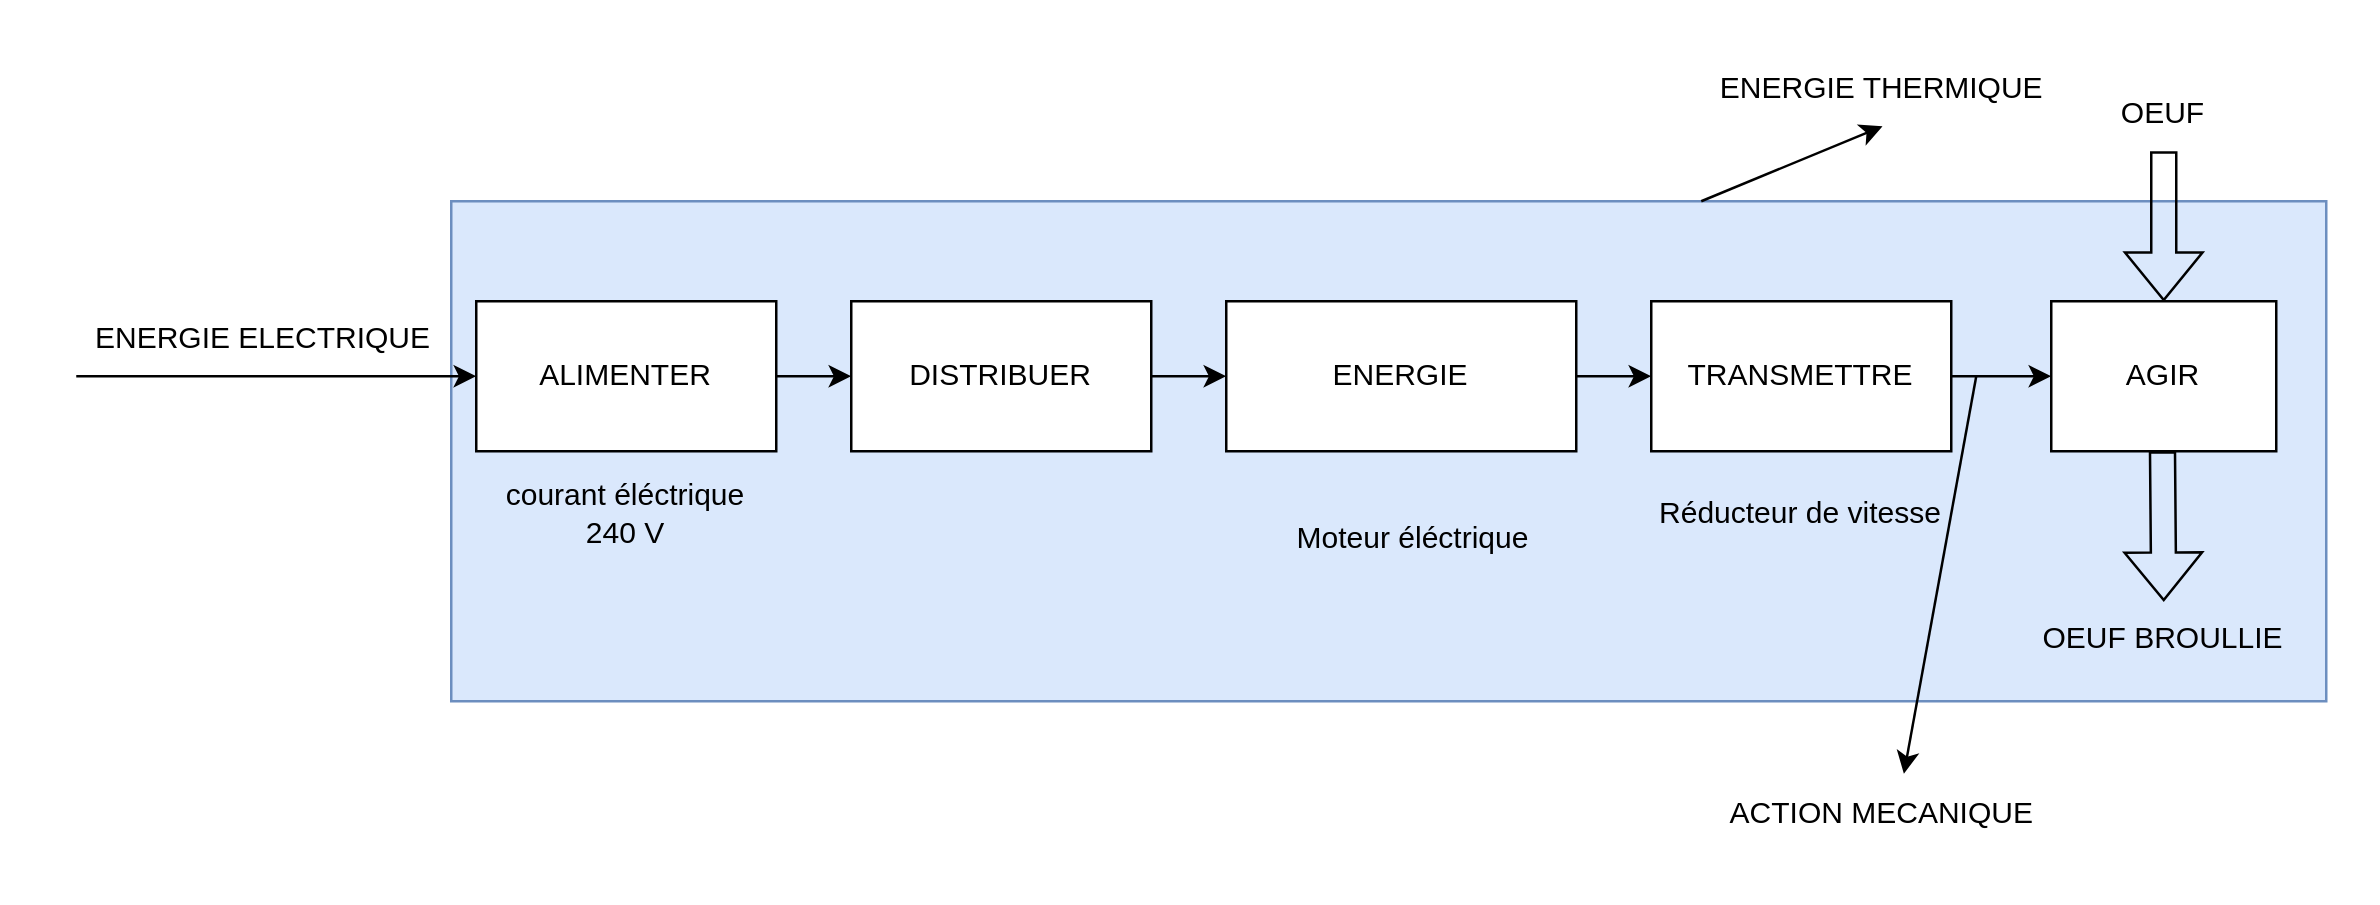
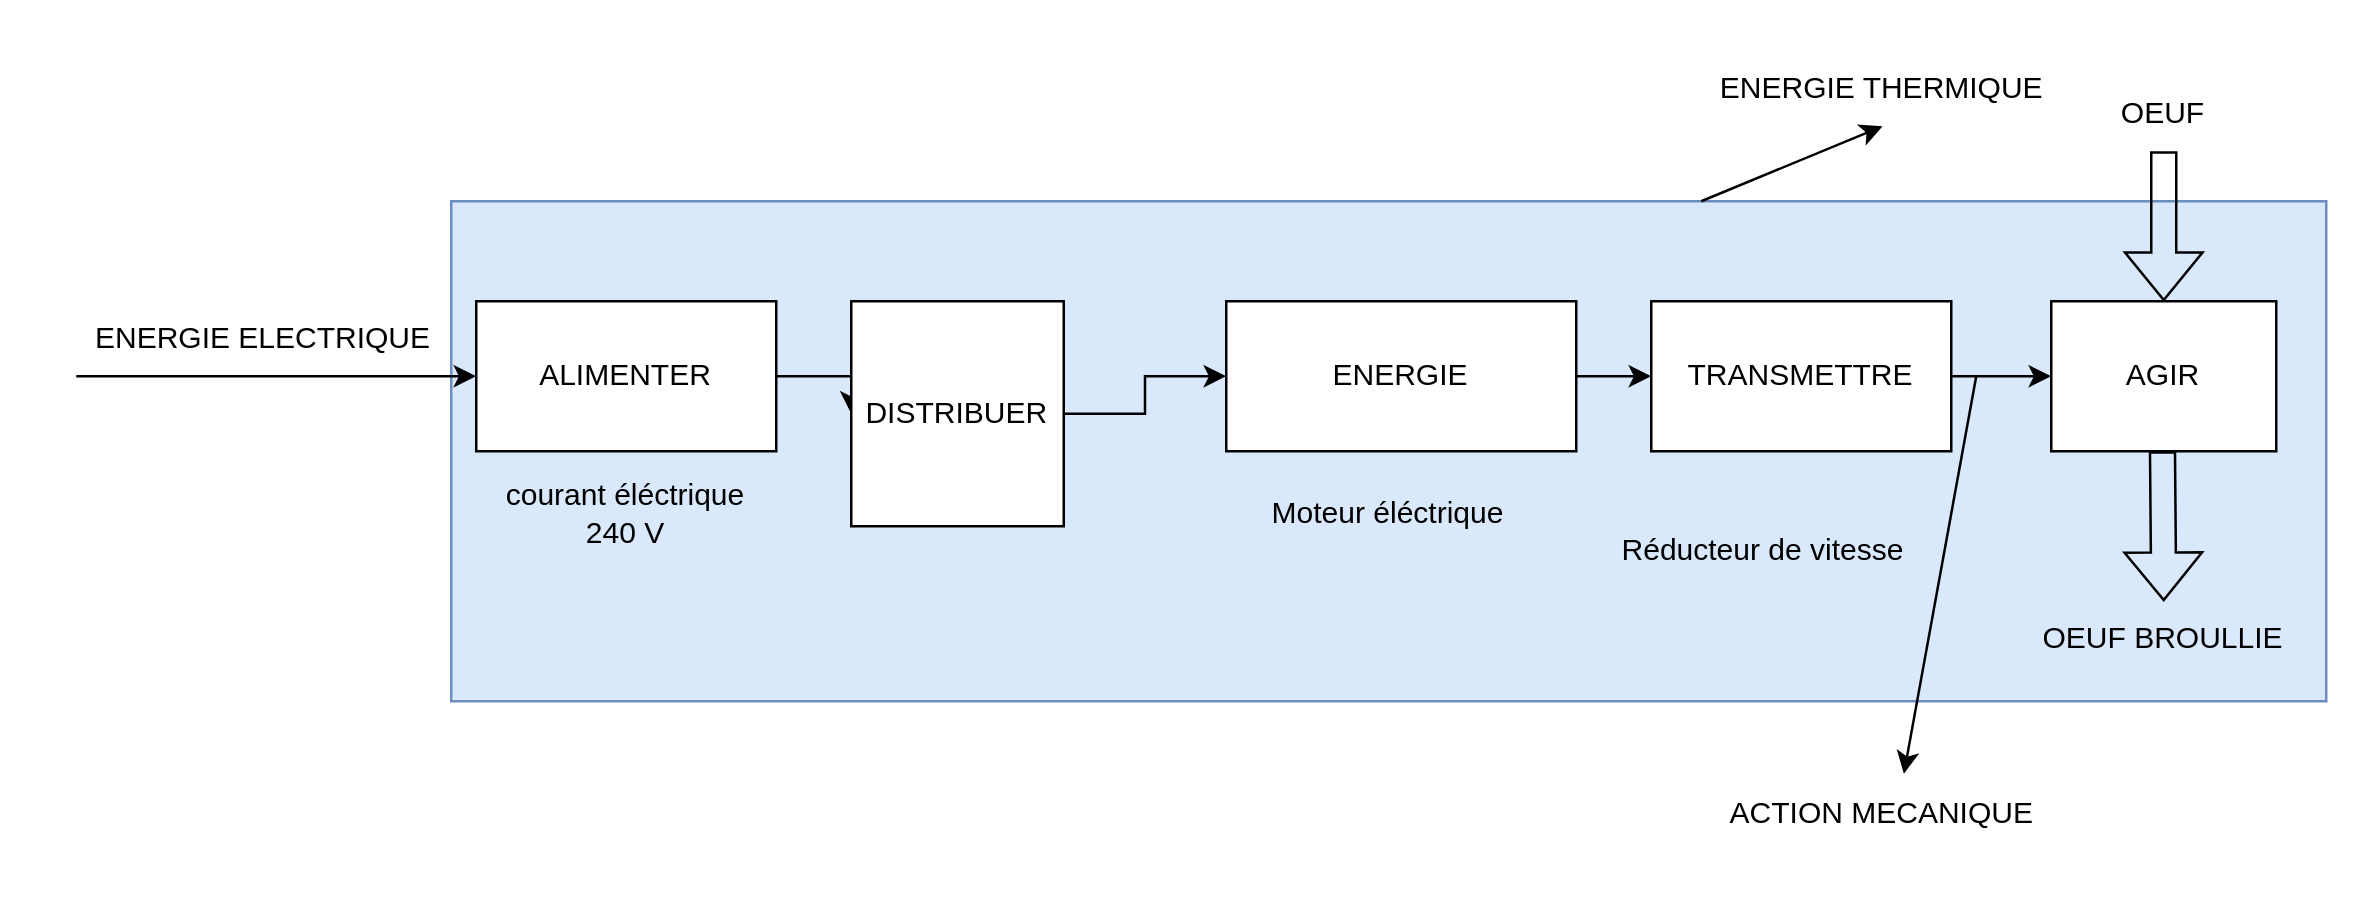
(1001, 376) -> (958, 414)
(1801, 514) -> (1764, 551)
(1414, 539) -> (1389, 514)
